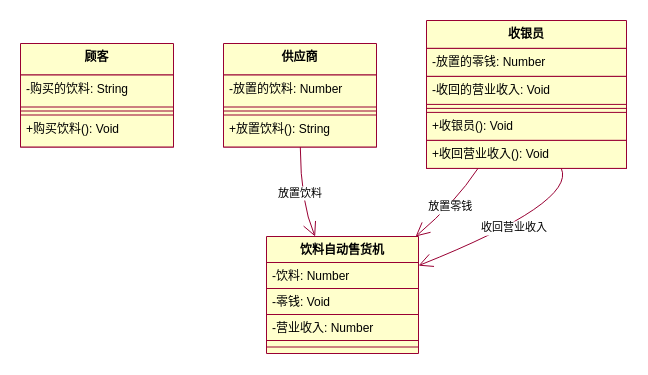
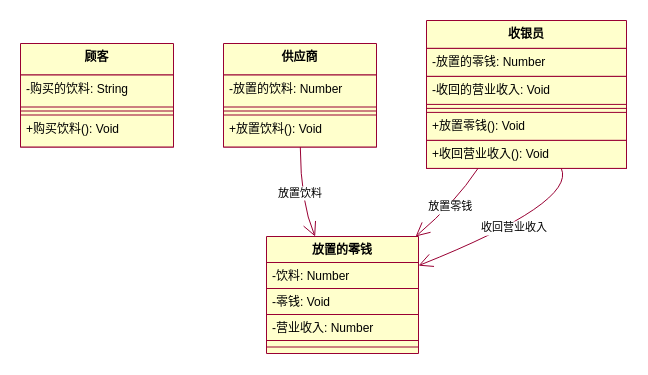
(476, 126) -> (482, 126)
(285, 129) -> (279, 129)
(342, 250) -> (342, 250)
